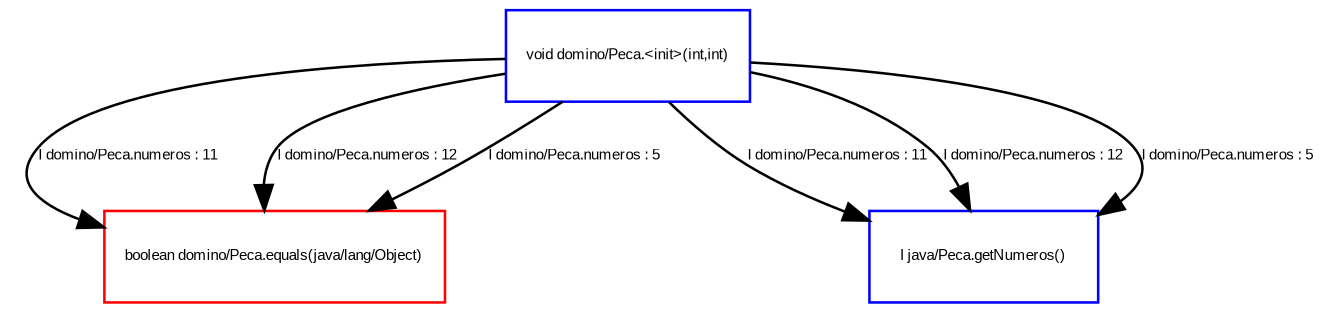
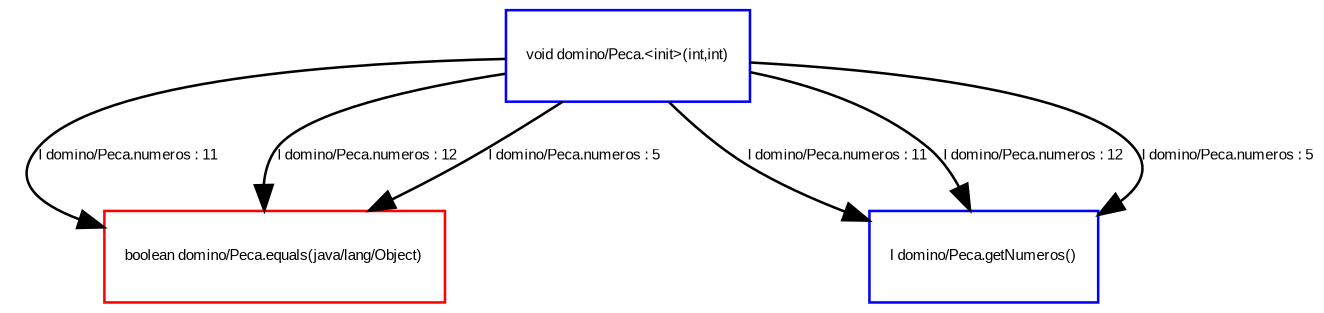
(984, 257) -> (984, 257)
